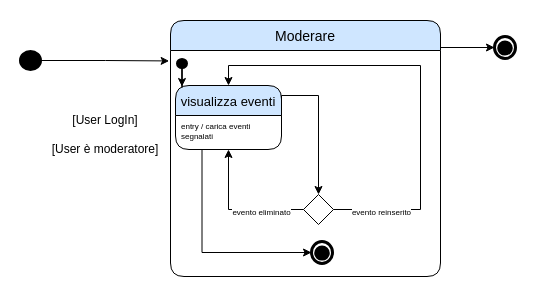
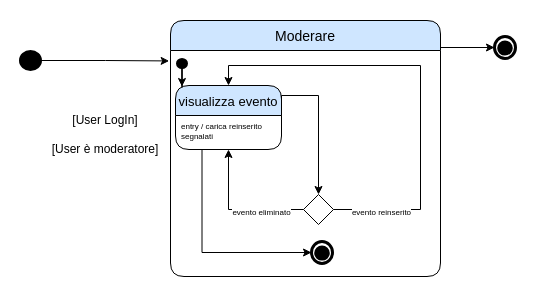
(228, 101) -> (228, 101)
(223, 126) -> (231, 126)
